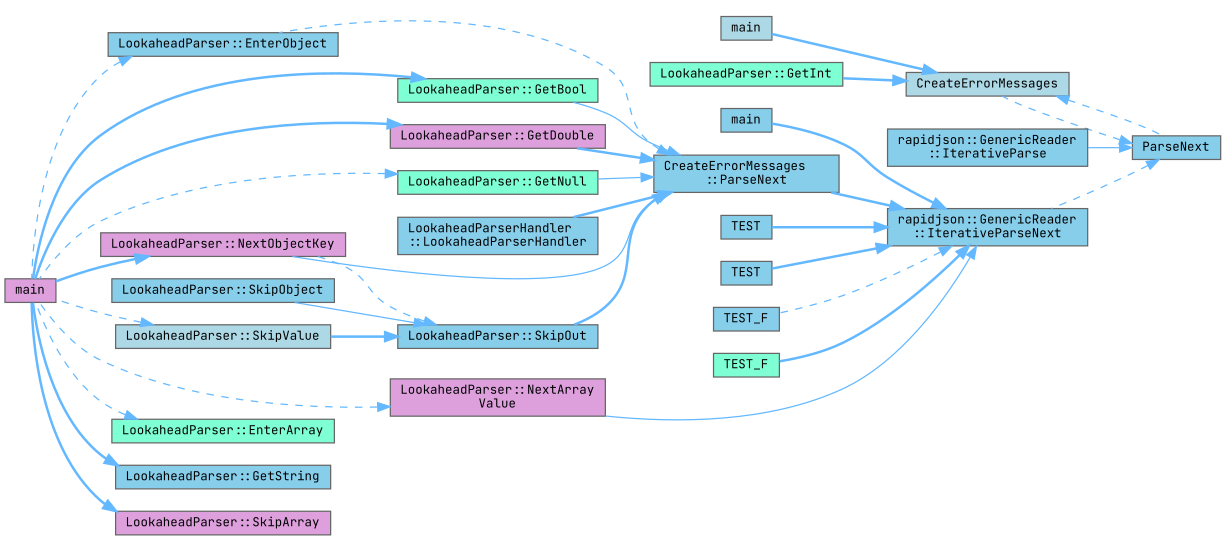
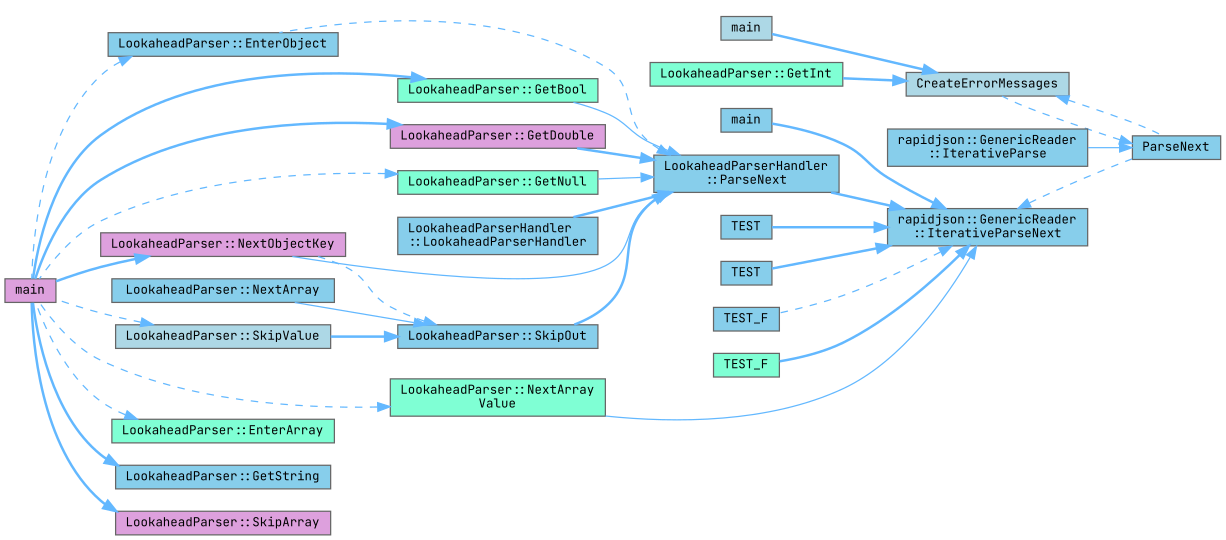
(746, 174) -> (746, 174)
(1100, 188) -> (1080, 180)
(223, 291) -> (223, 291)
(498, 398) -> (498, 398)
